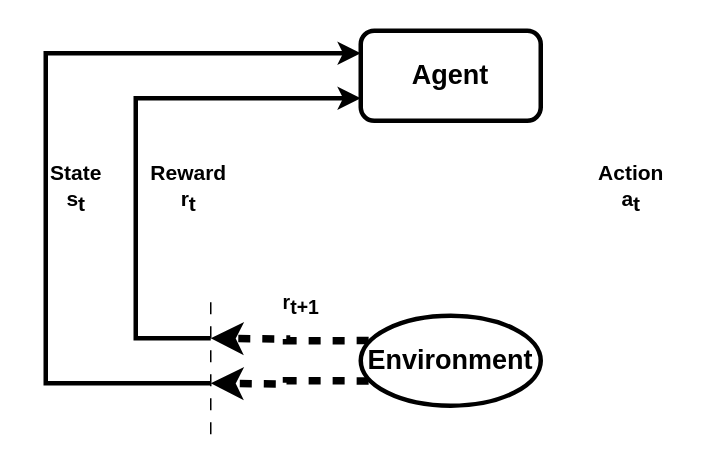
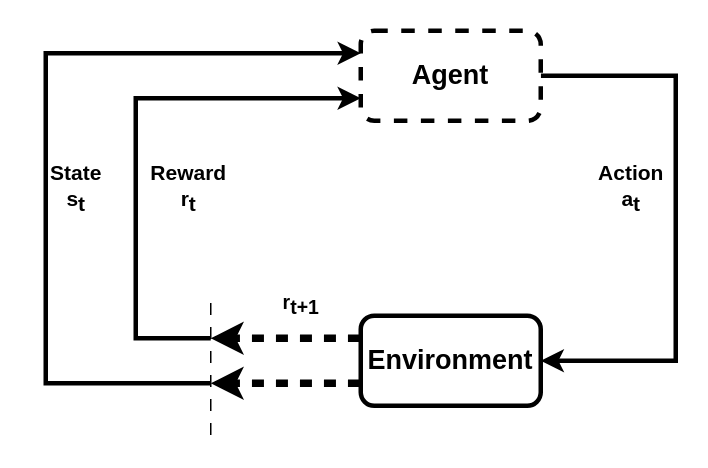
(451, 76) -> (451, 76)
none -> (676, 210)
(451, 361) -> (451, 361)
